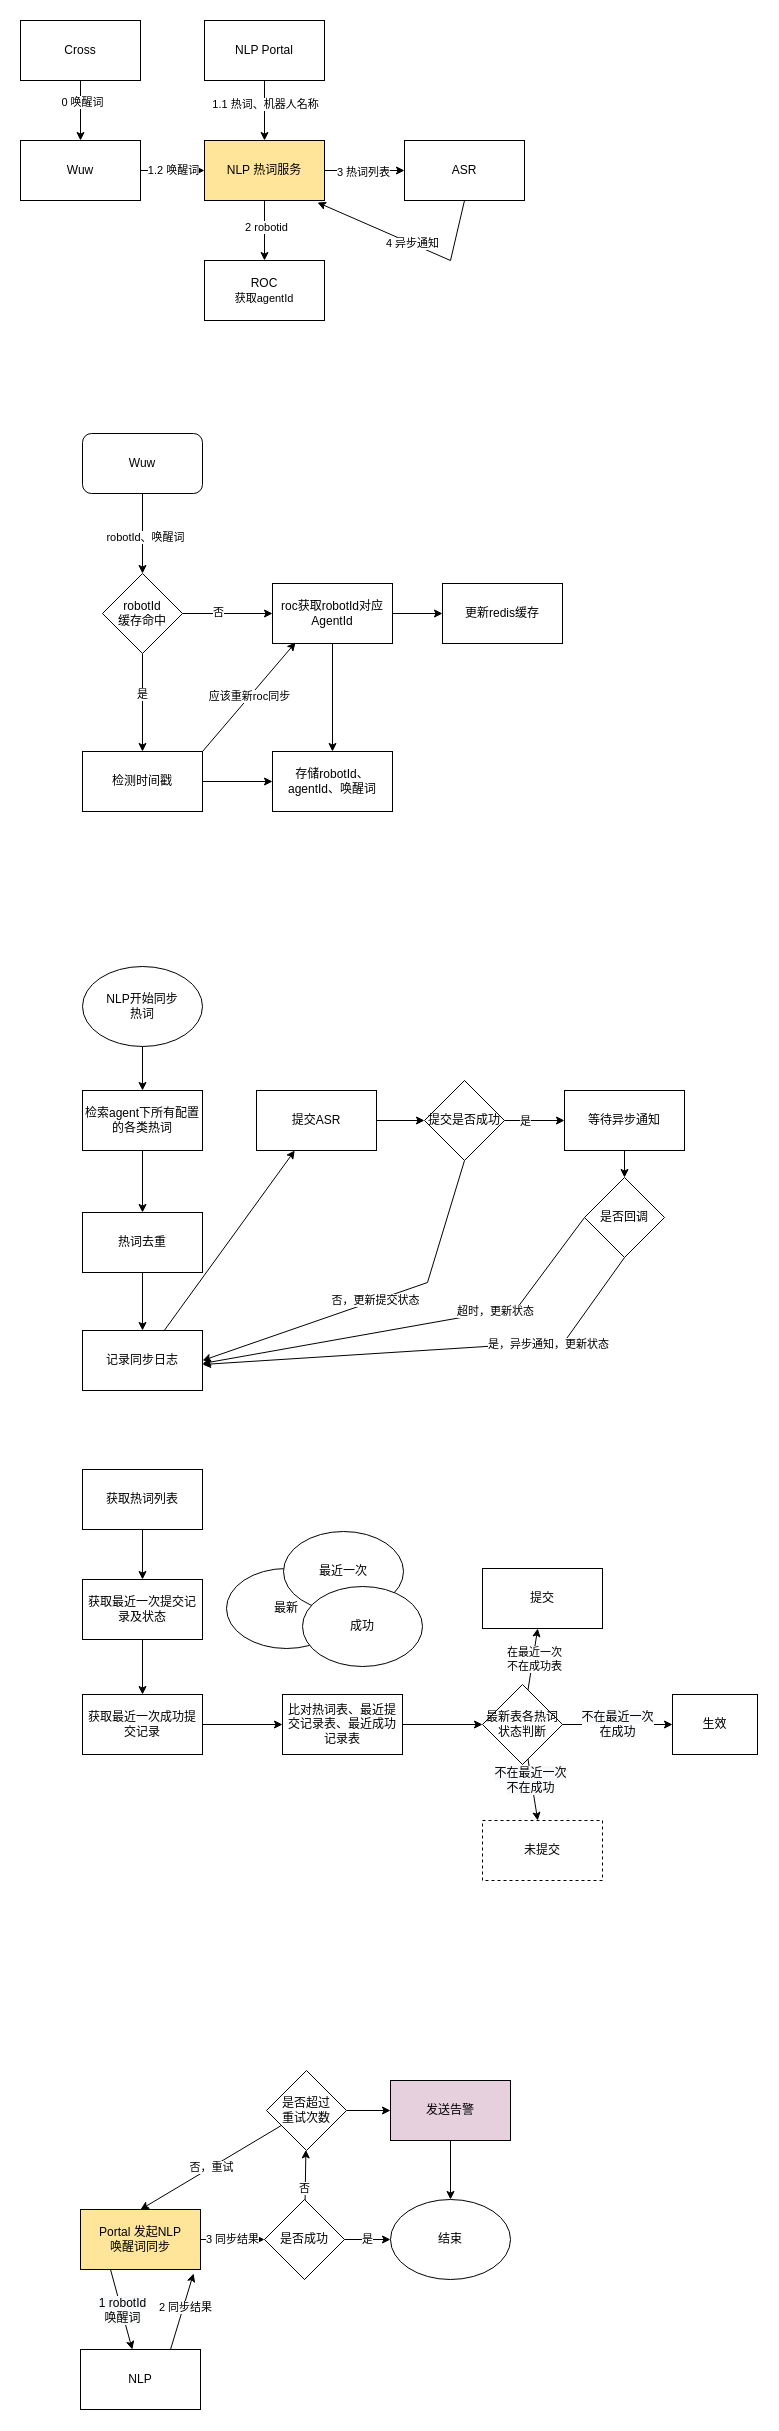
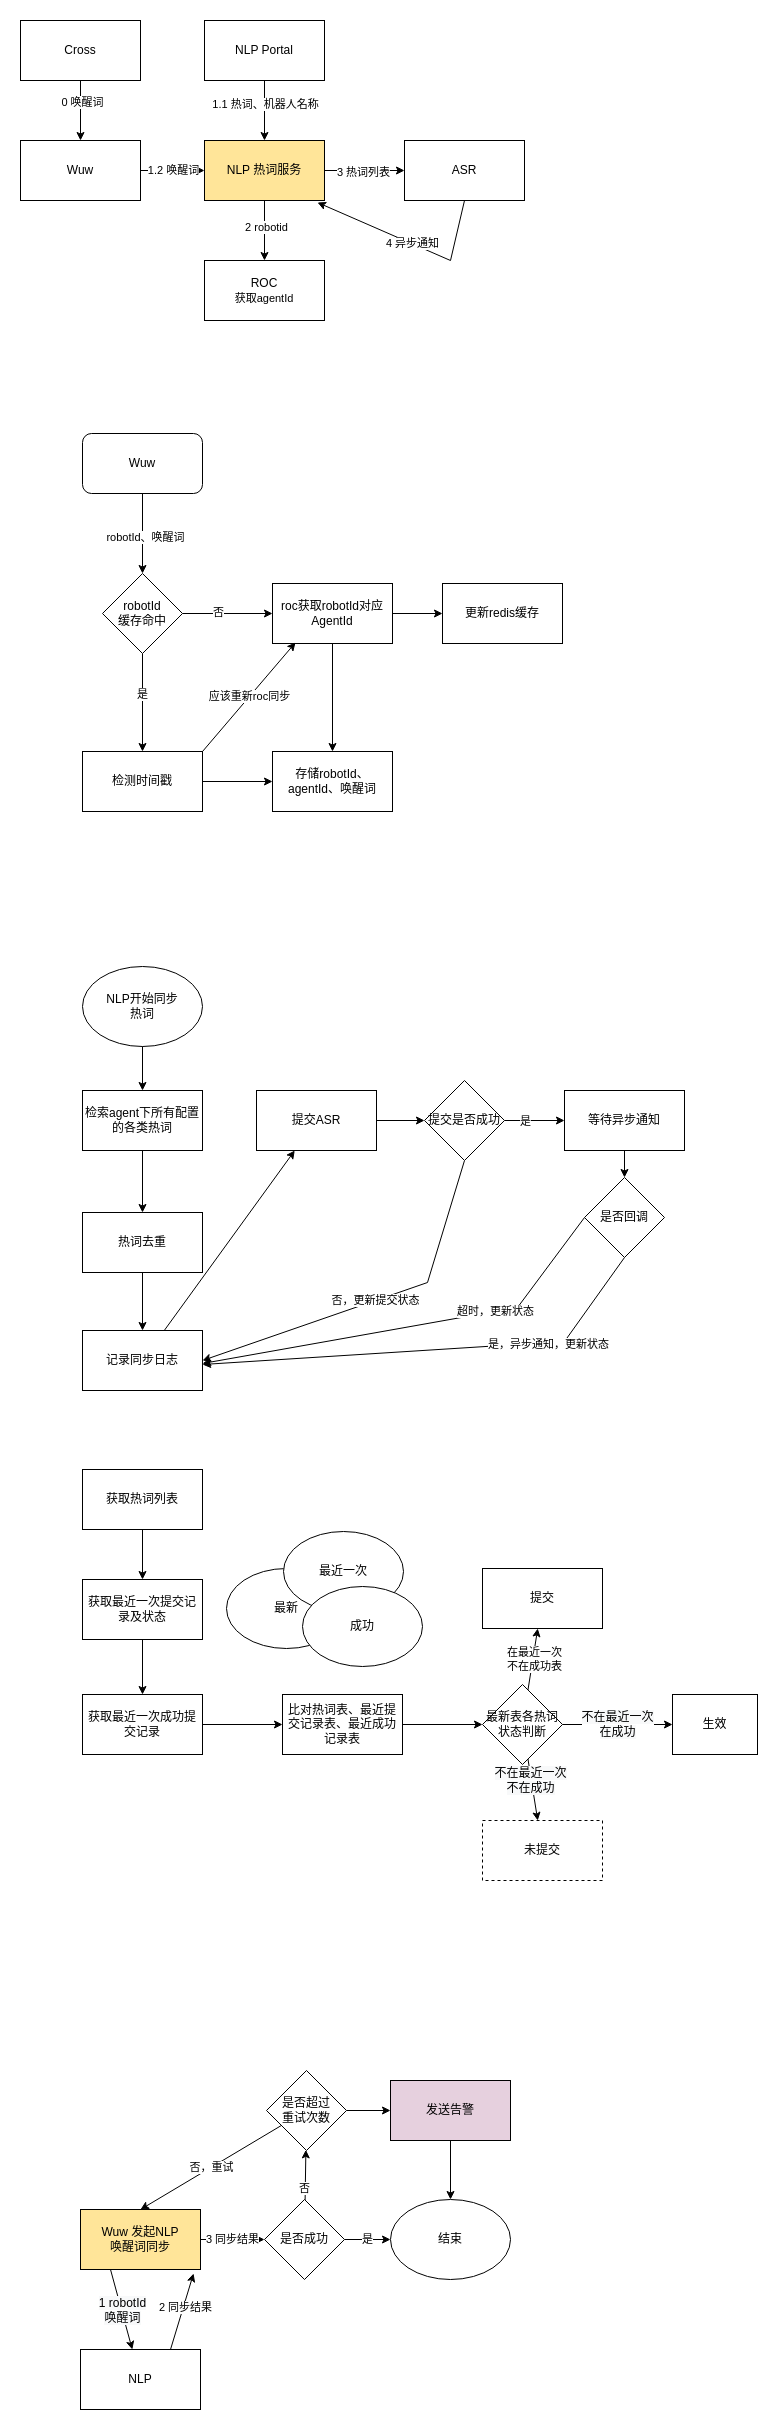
(141, 2240) -> (141, 2240)
